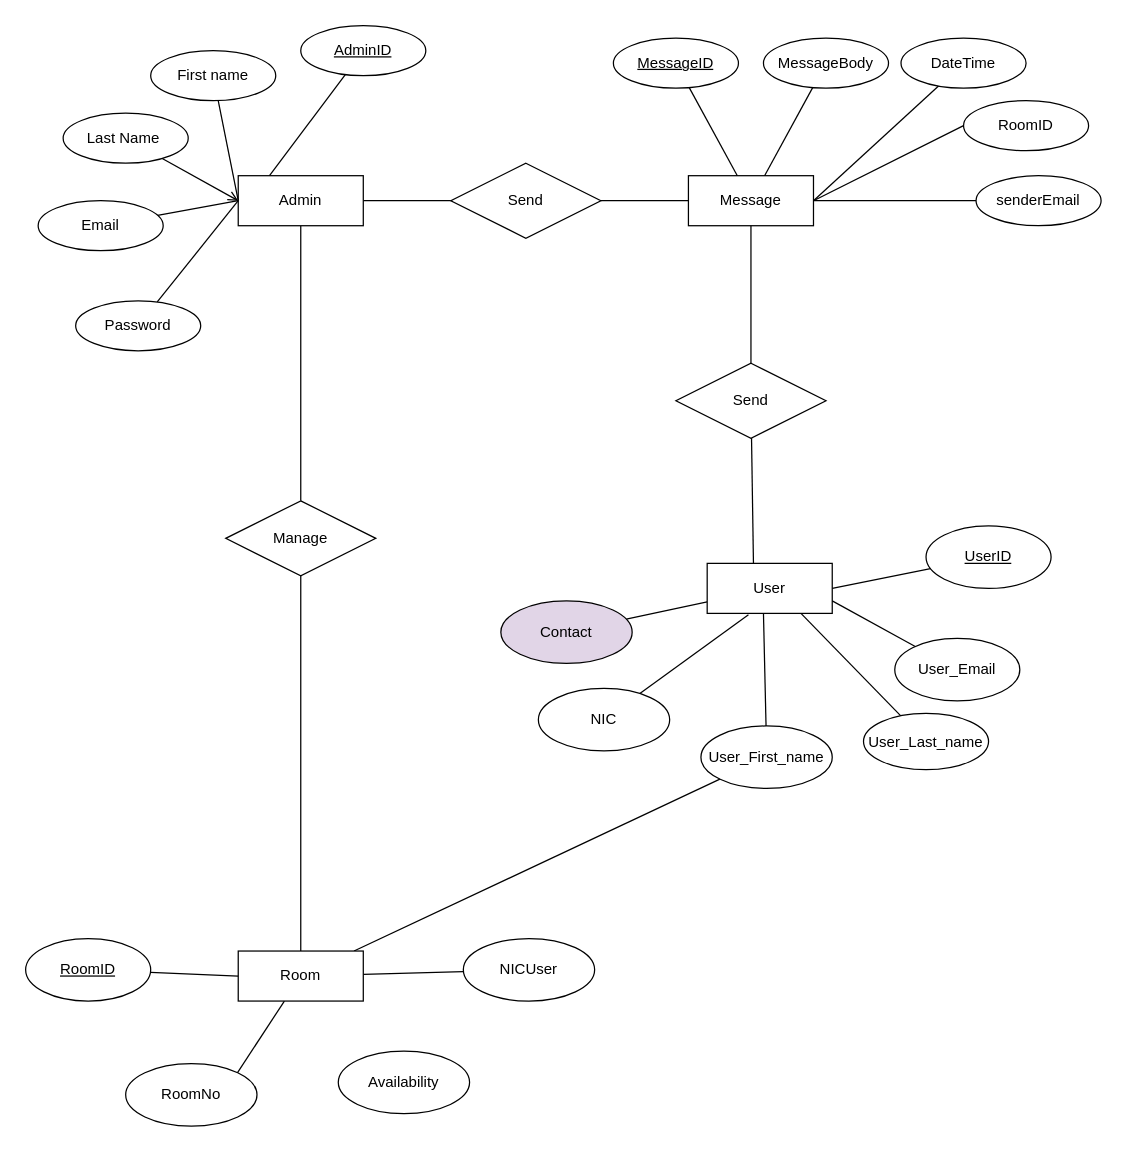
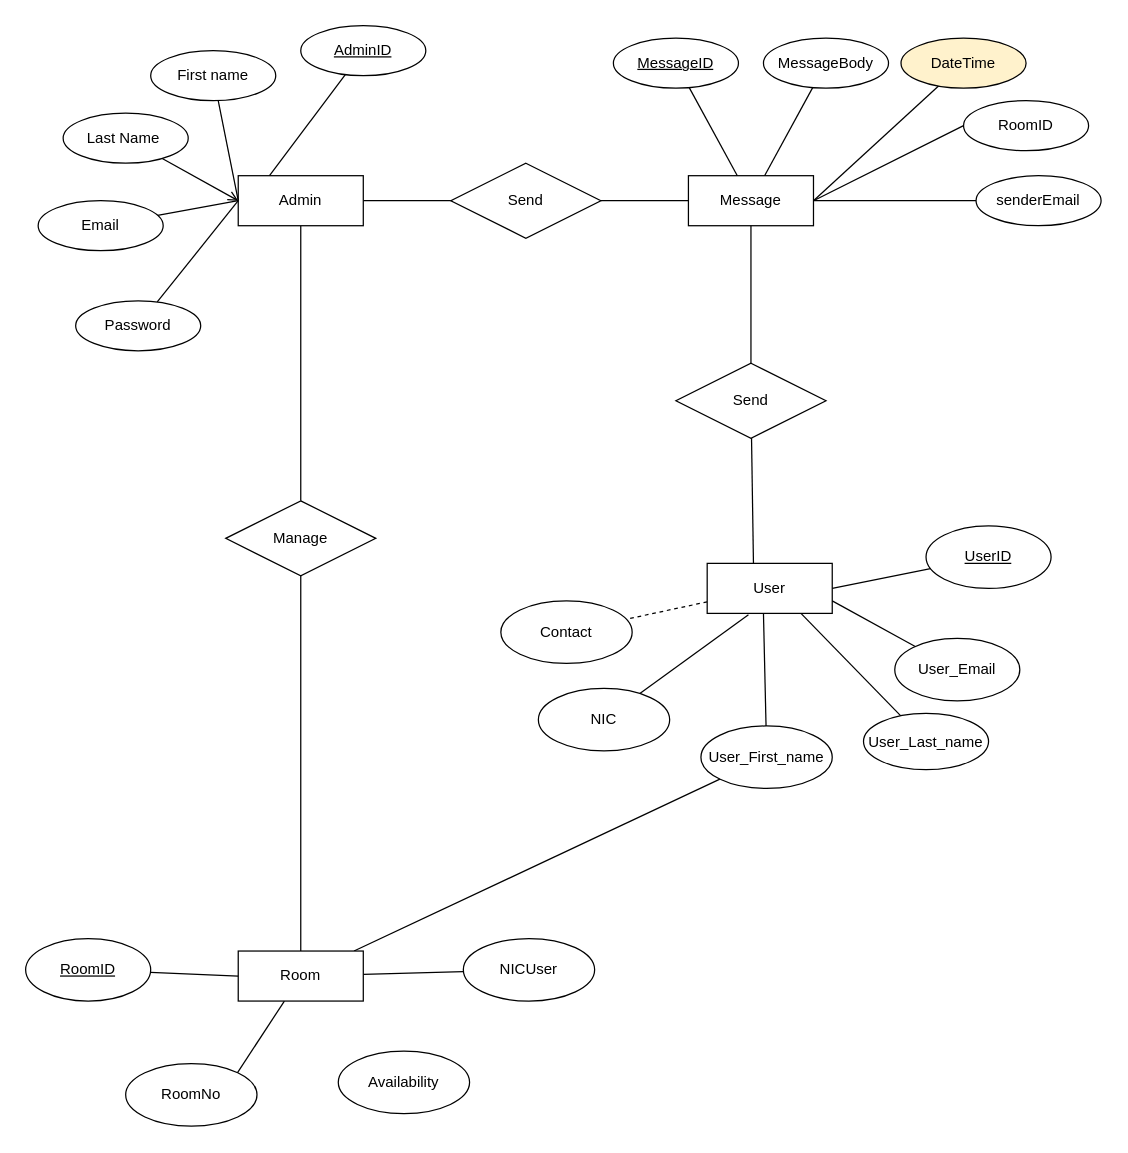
(963, 63) -> (963, 63)
(665, 610) -> (665, 610)
(566, 632) -> (566, 632)
